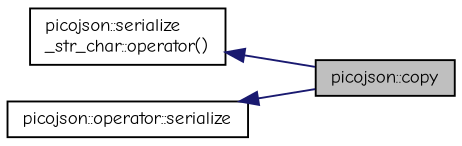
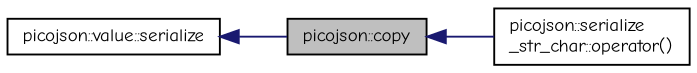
(280, 61) -> (470, 37)
(128, 119) -> (114, 37)
